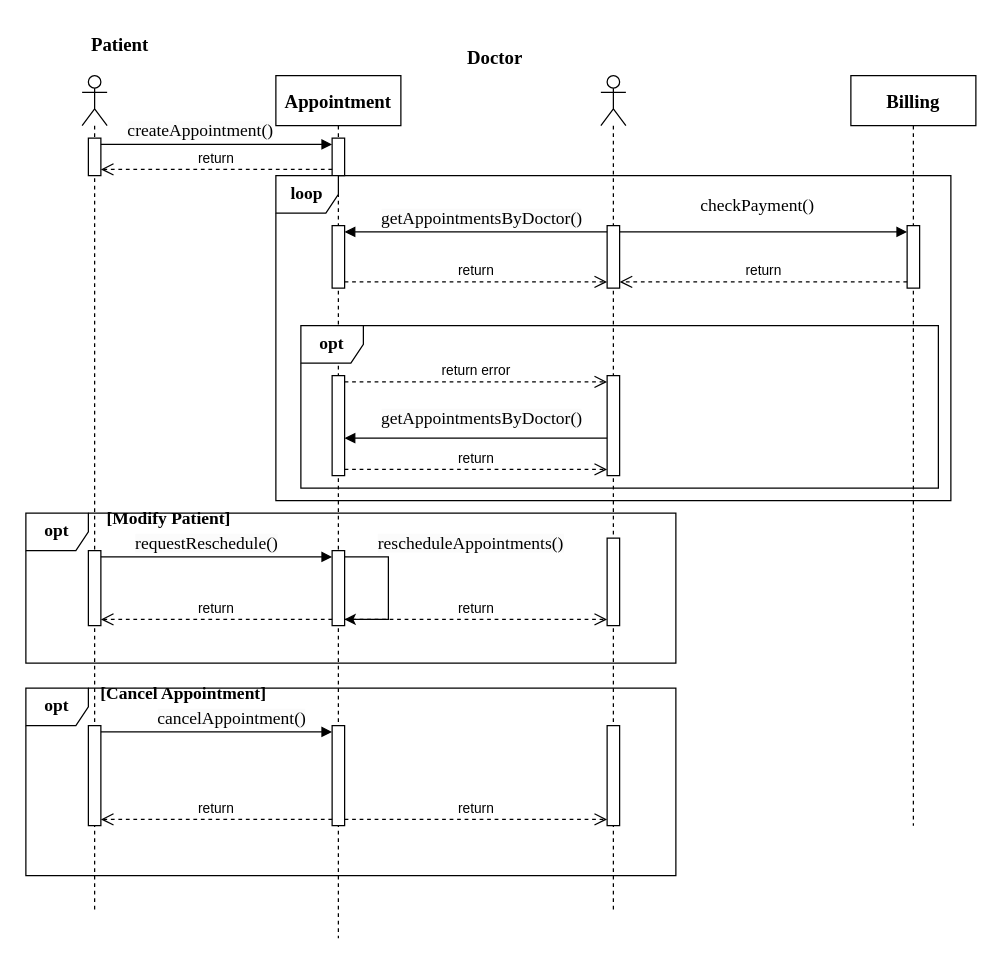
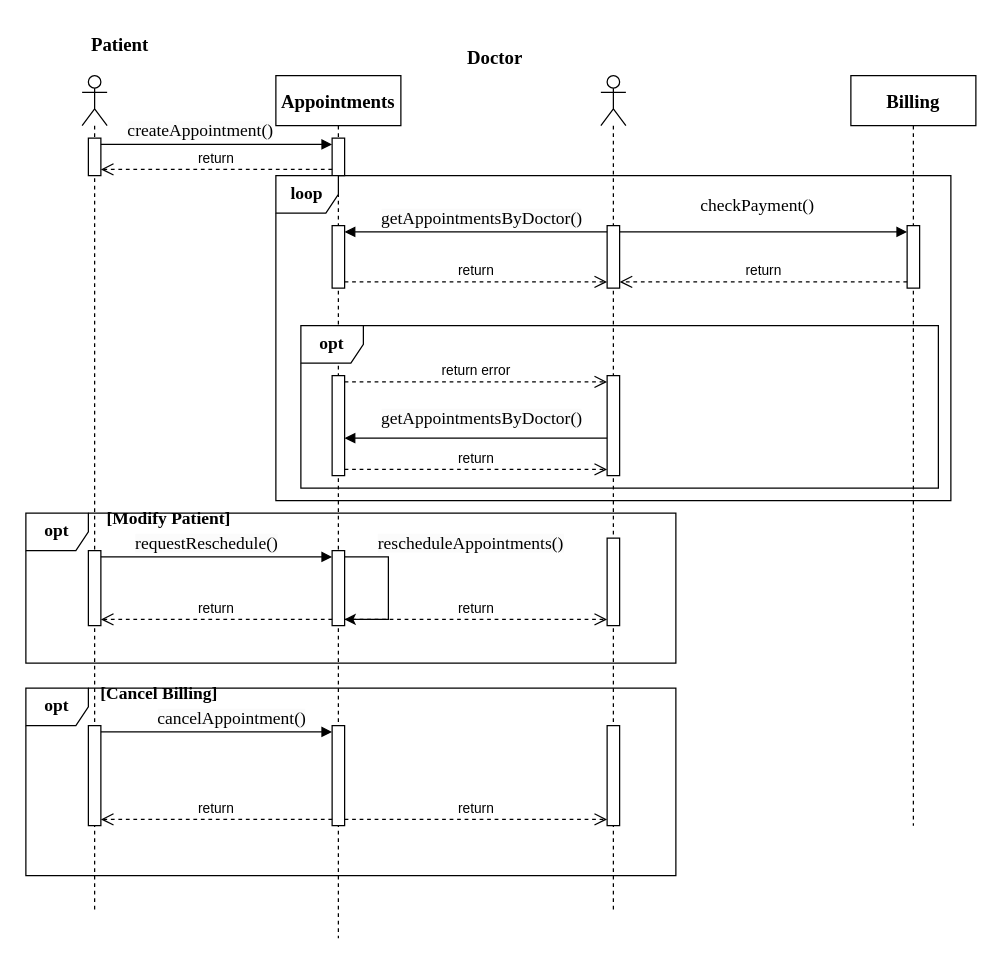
(338, 101) -> (338, 101)
(187, 705) -> (165, 695)
